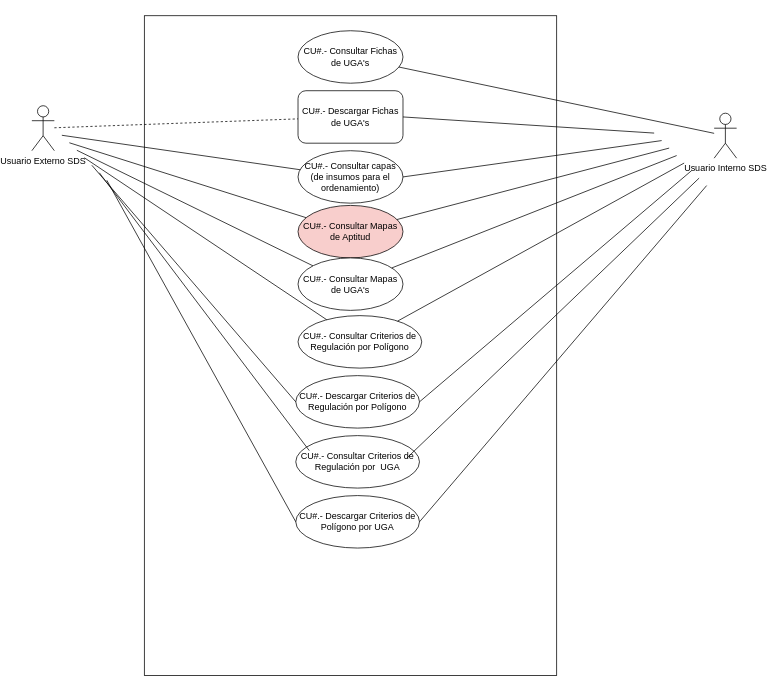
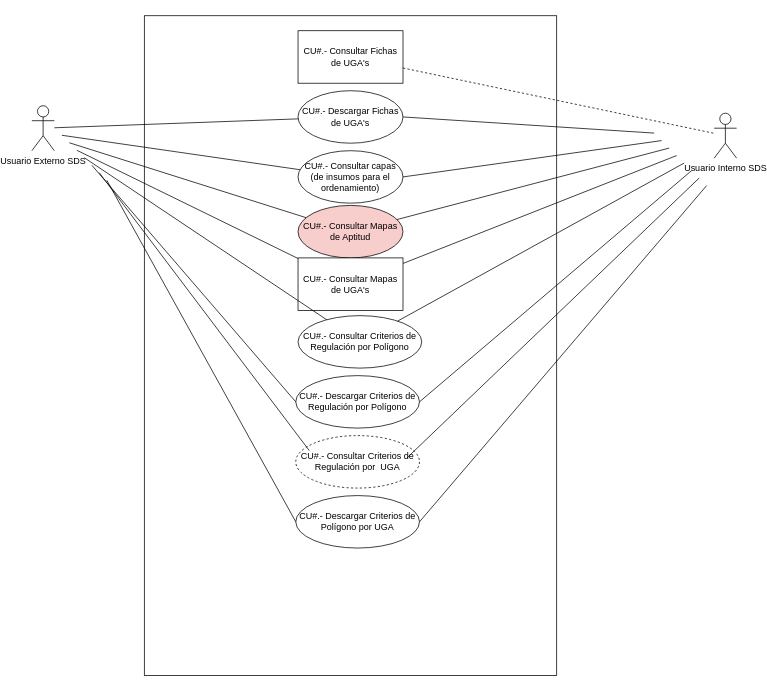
(351, 57) -> (351, 57)
(556, 100) -> (558, 100)
(351, 117) -> (351, 117)
(177, 123) -> (176, 123)
(351, 284) -> (351, 284)
(358, 462) -> (358, 462)
